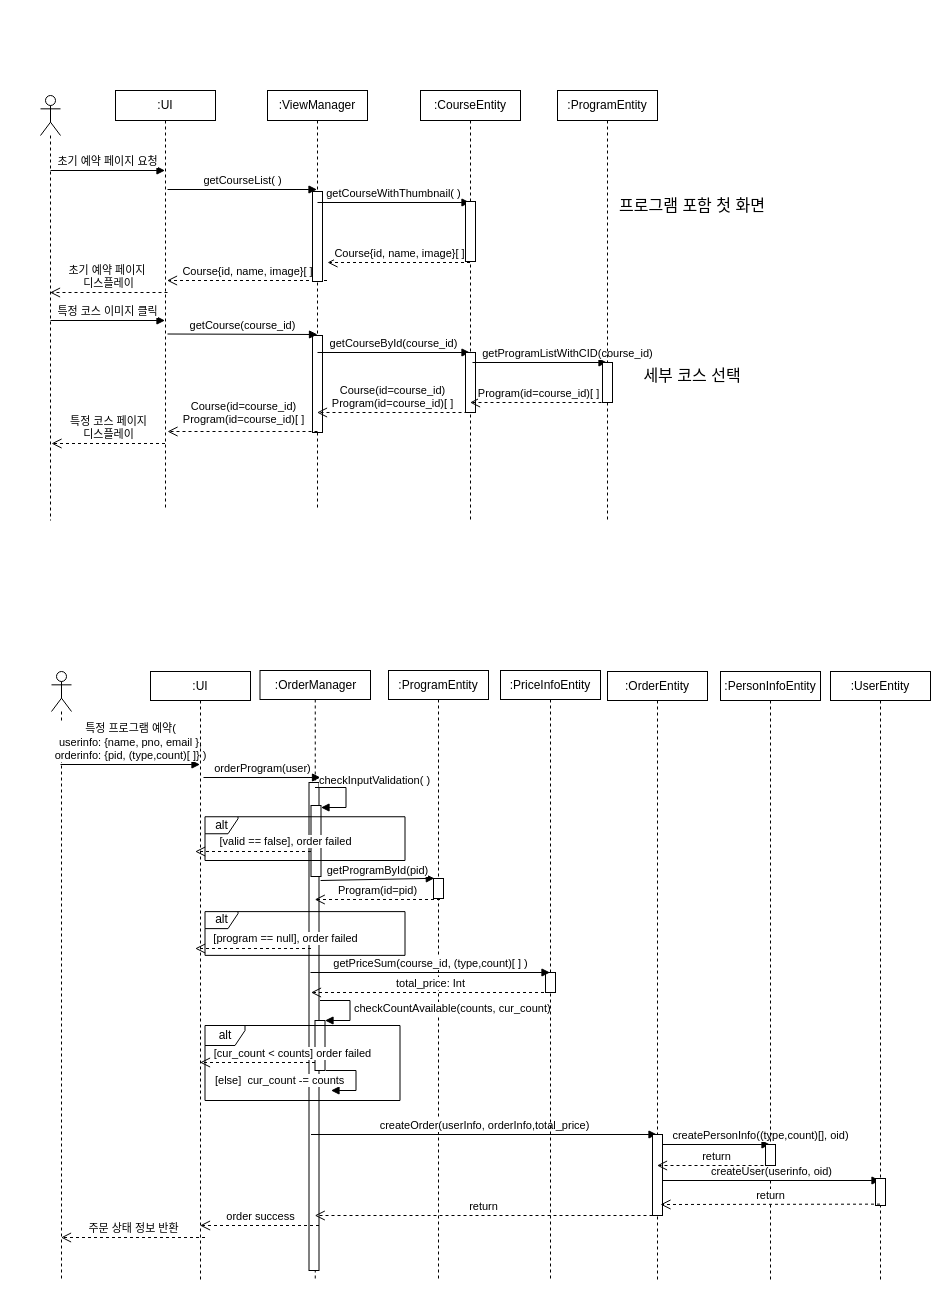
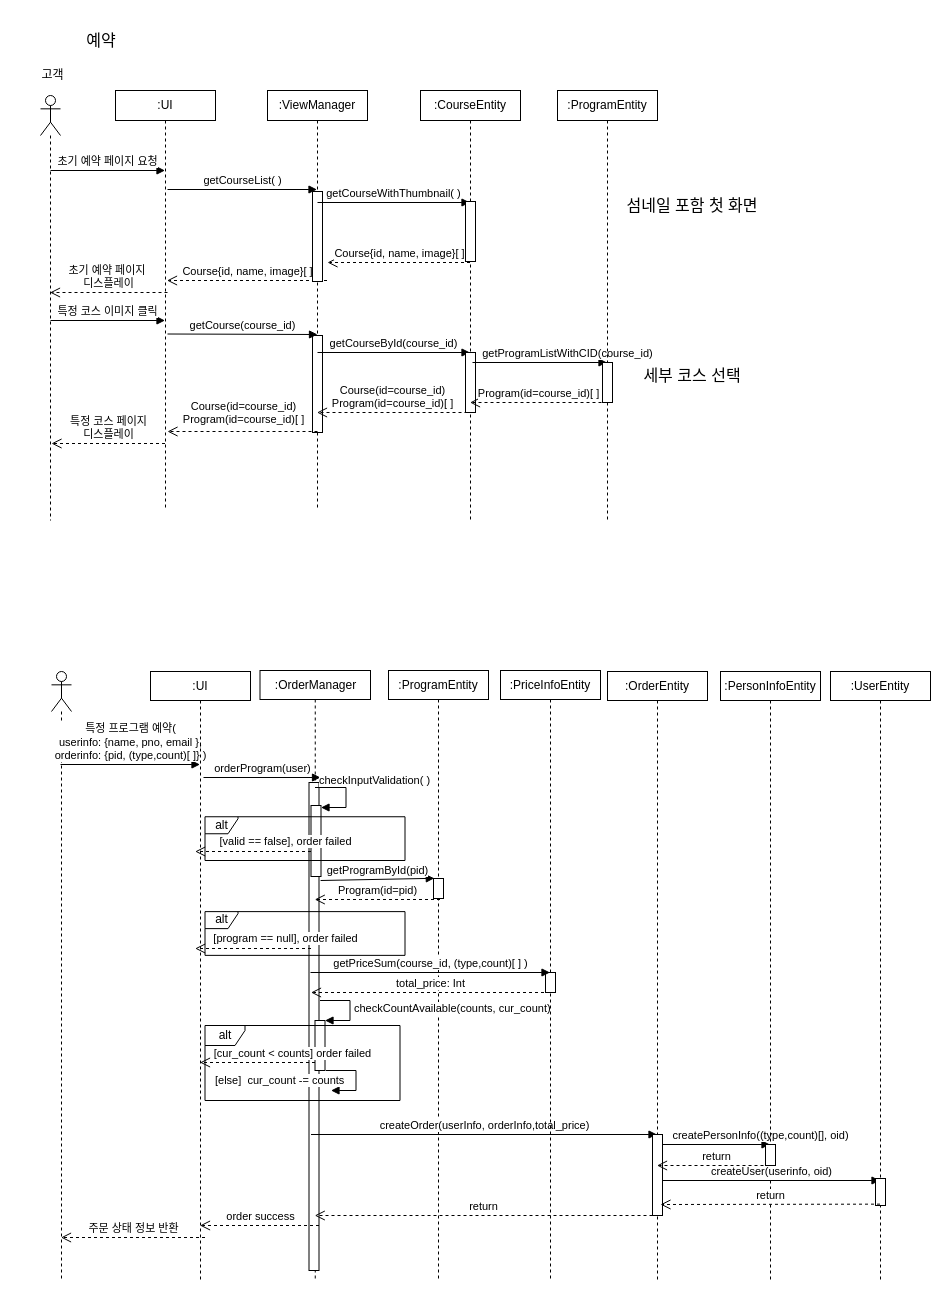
none -> (102, 41)
none -> (53, 76)
(693, 206) -> (693, 206)
